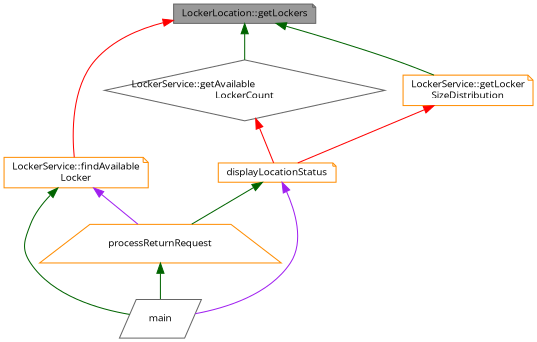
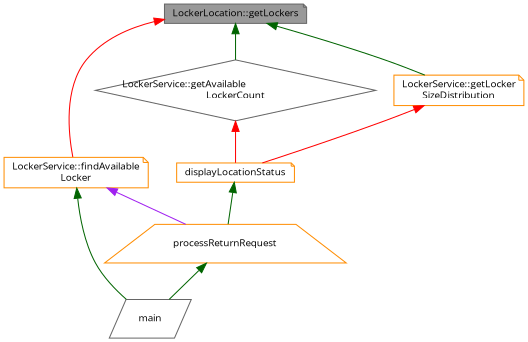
(279, 277) -> none
